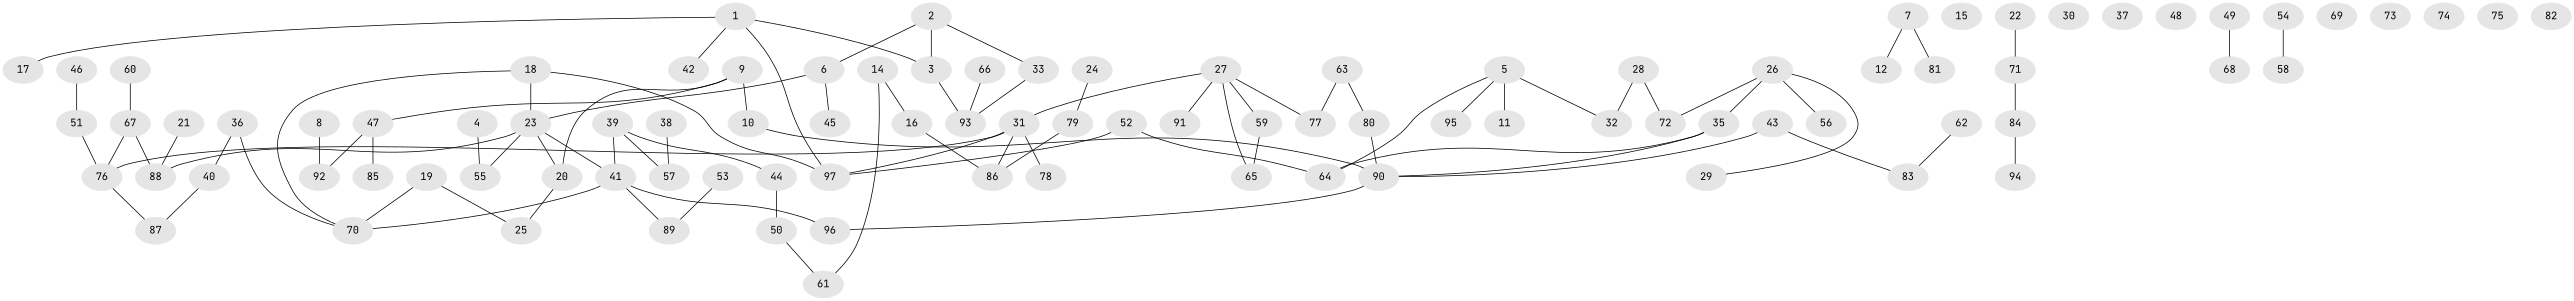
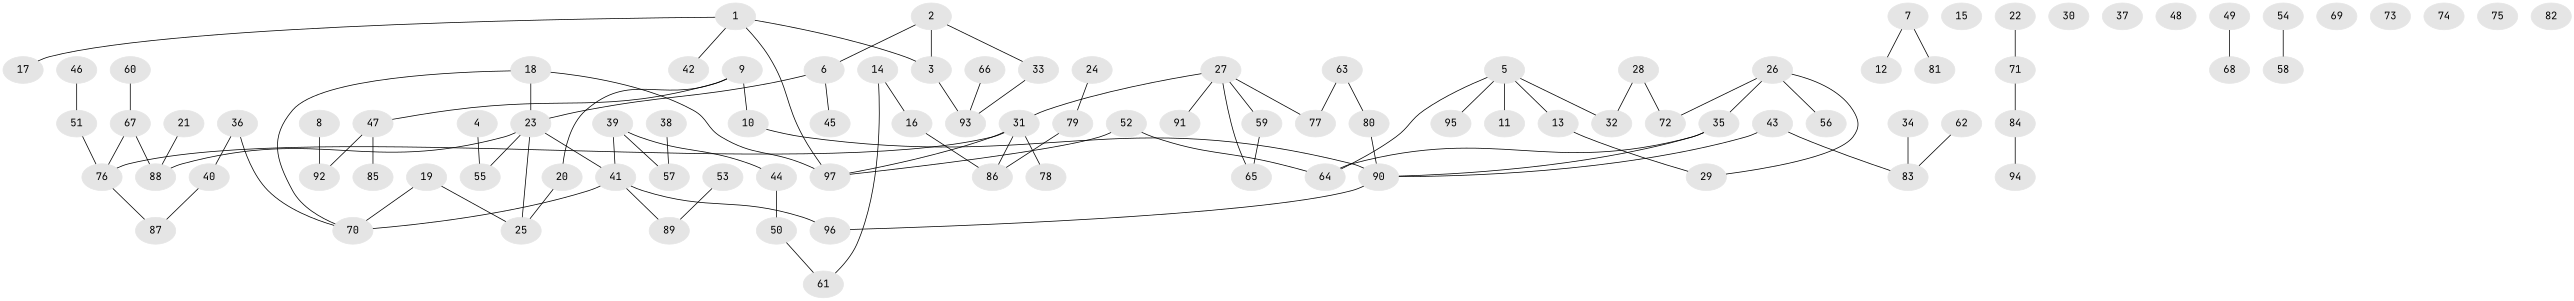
none -> (1558, 124)
none -> (1908, 124)
(543, 145) -> (526, 177)
